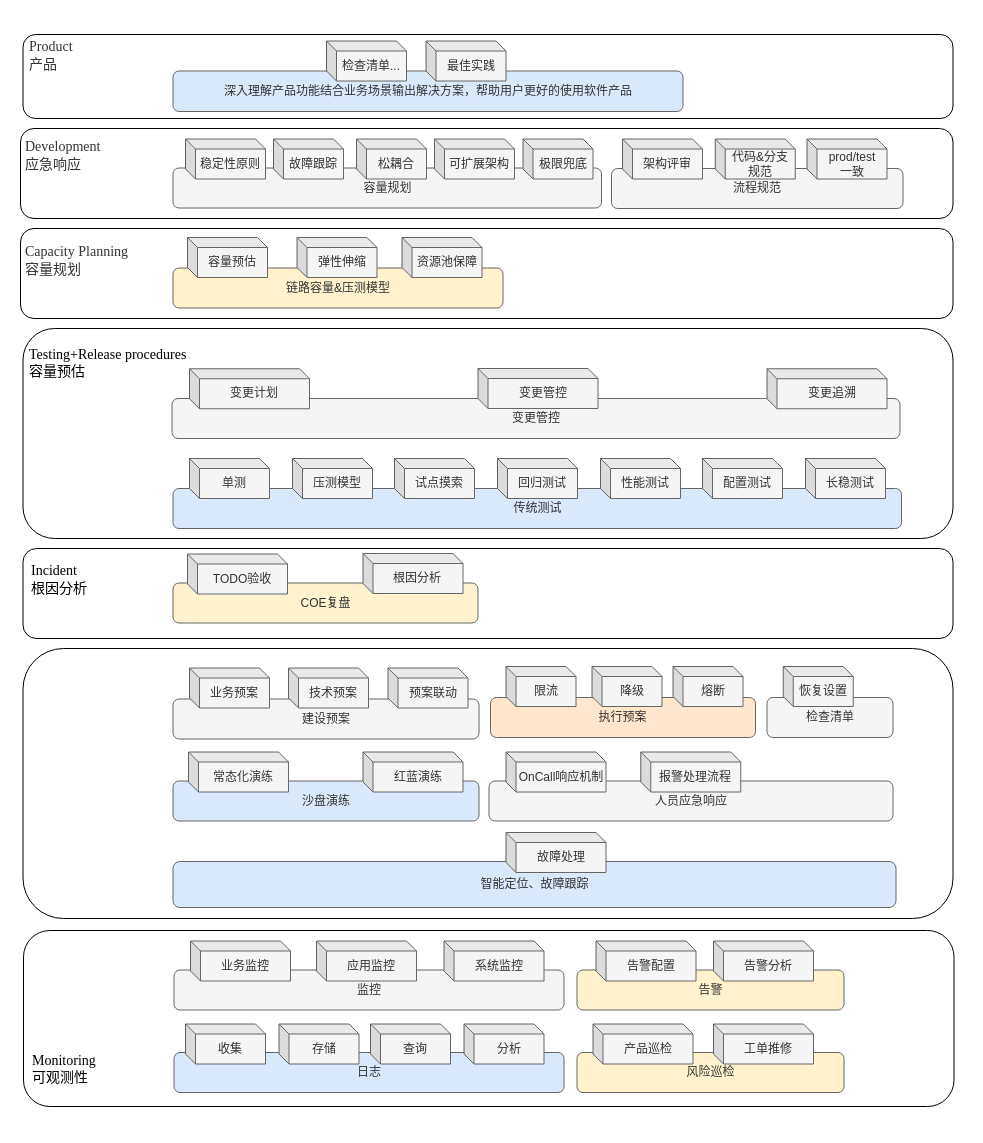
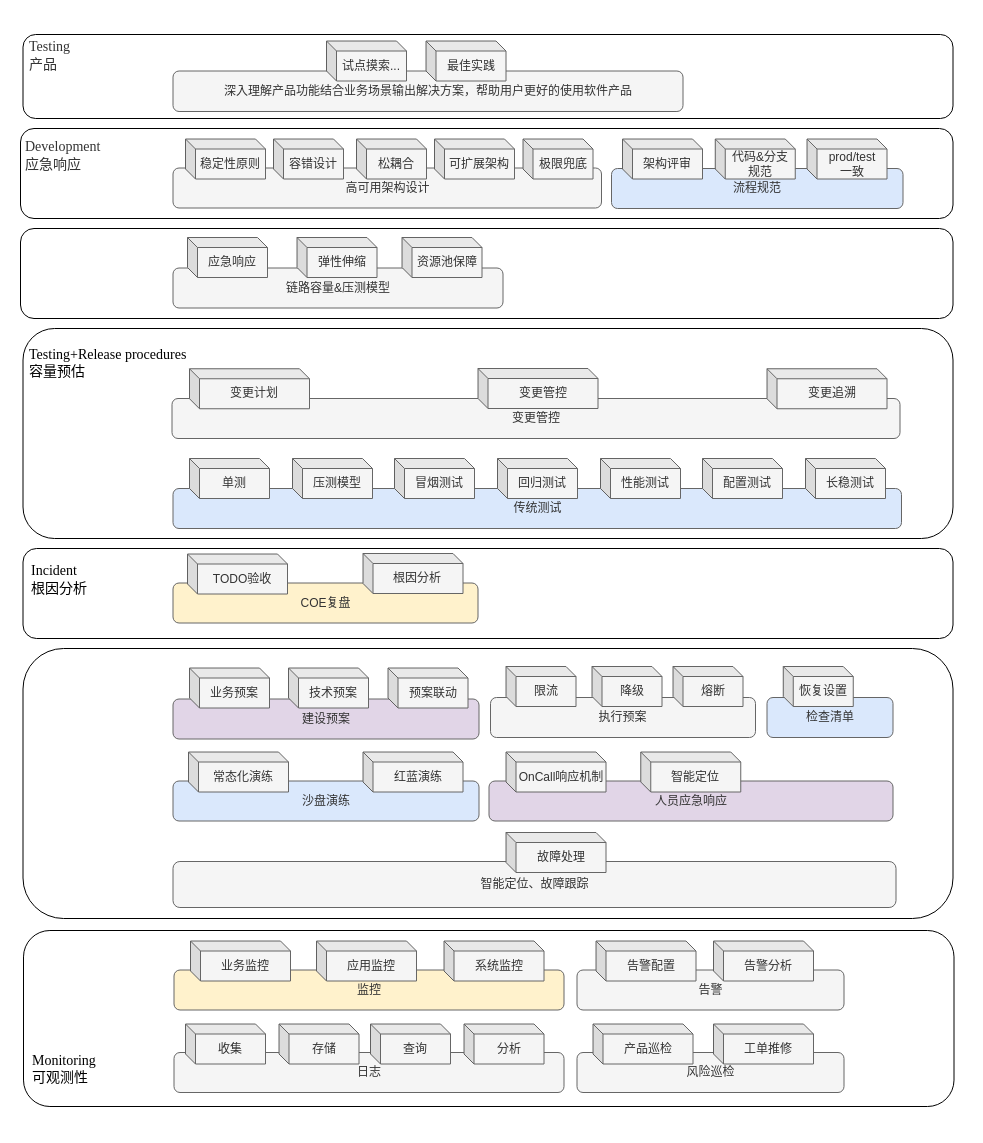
(53, 56) -> (51, 56)
(372, 67) -> (372, 67)
(428, 91) -> (428, 91)
(314, 165) -> (314, 165)
(388, 189) -> (388, 189)
(757, 189) -> (757, 189)
(89, 261) -> none
(233, 263) -> (233, 263)
(338, 288) -> (338, 288)
(440, 484) -> (440, 484)
(623, 718) -> (623, 718)
(830, 718) -> (830, 718)
(326, 719) -> (326, 719)
(696, 778) -> (696, 778)
(691, 801) -> (691, 801)
(535, 885) -> (535, 885)
(369, 990) -> (369, 990)
(711, 990) -> (711, 990)
(369, 1073) -> (369, 1073)
(711, 1073) -> (711, 1073)
